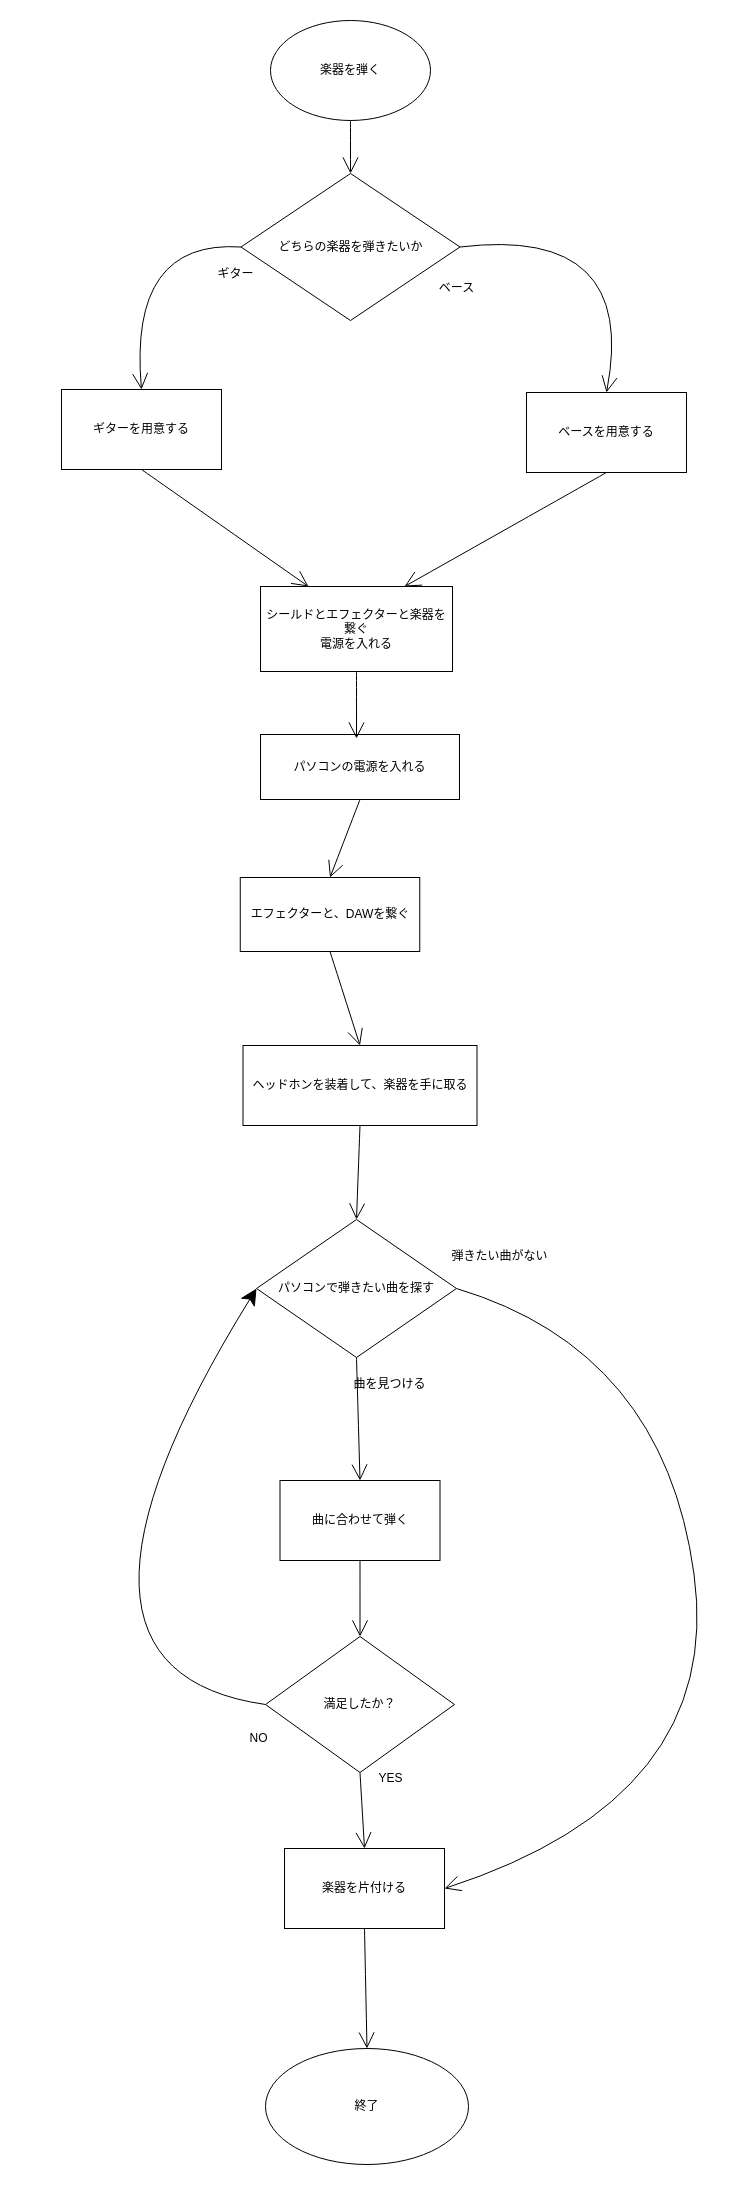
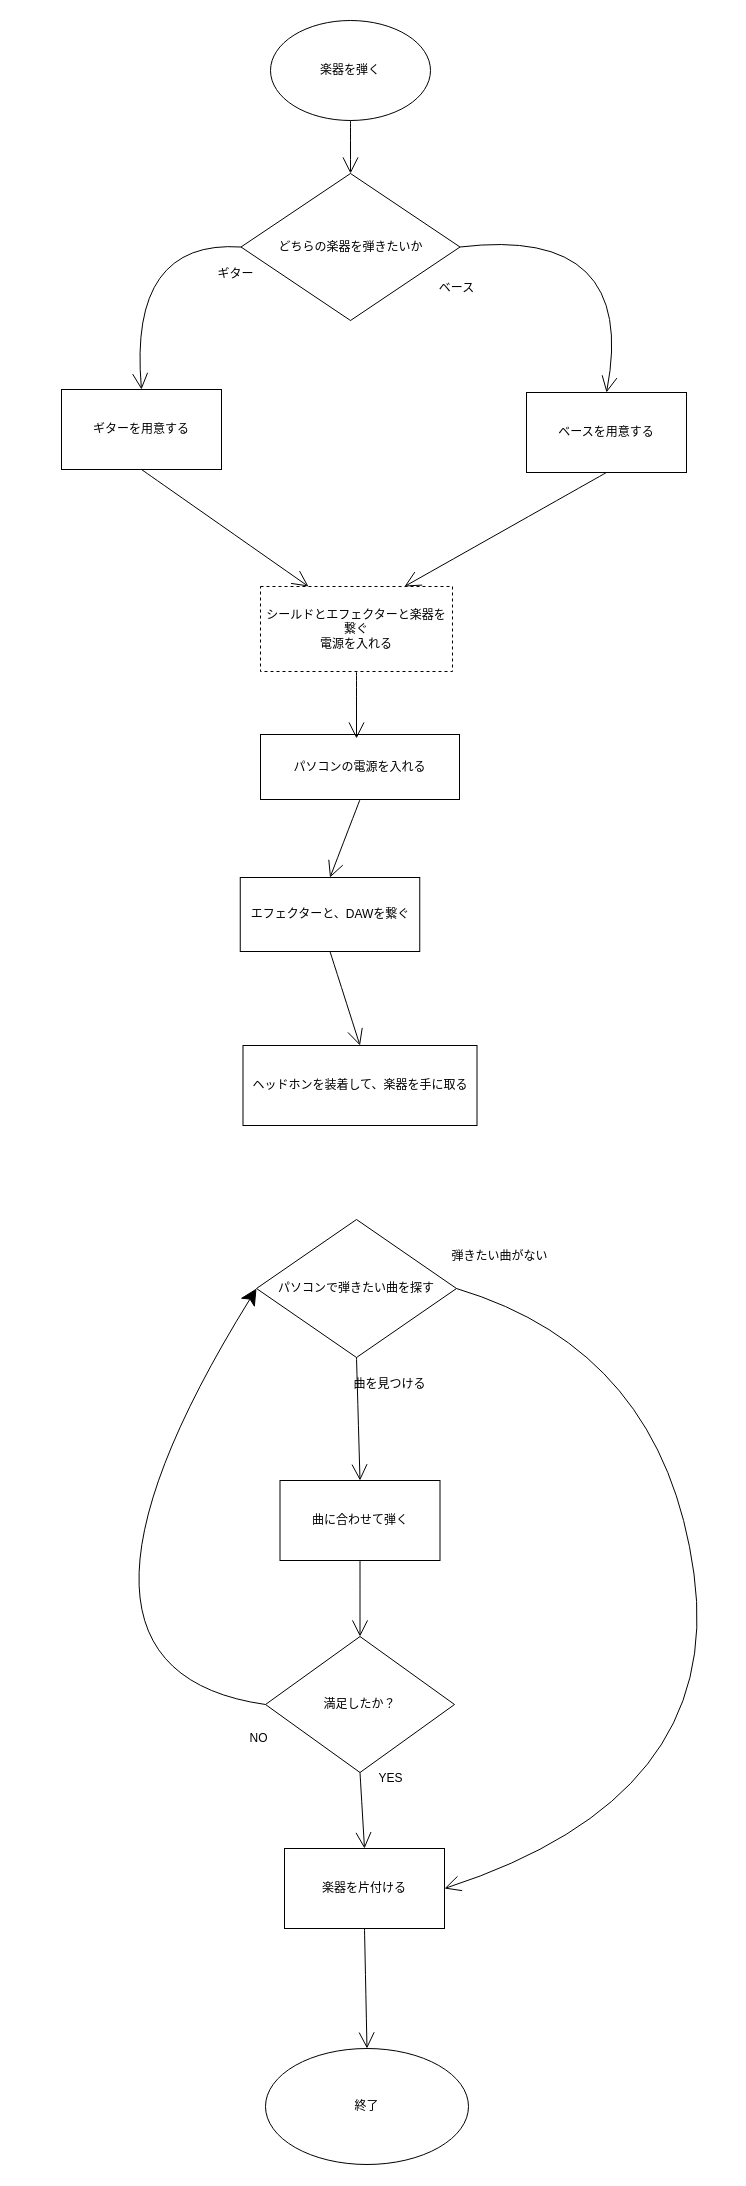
(357, 629) -> (357, 629)
(358, 1172) -> none
